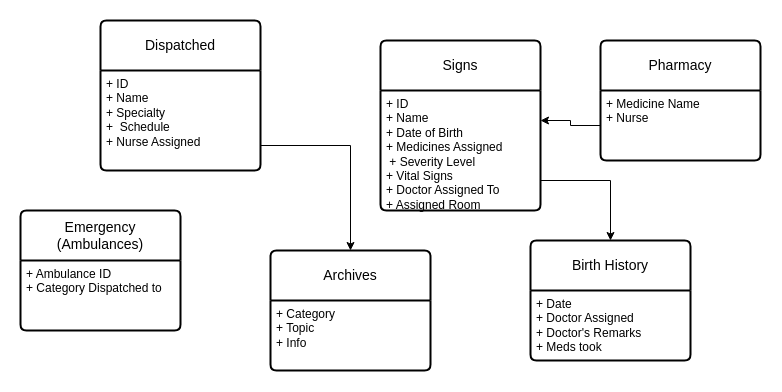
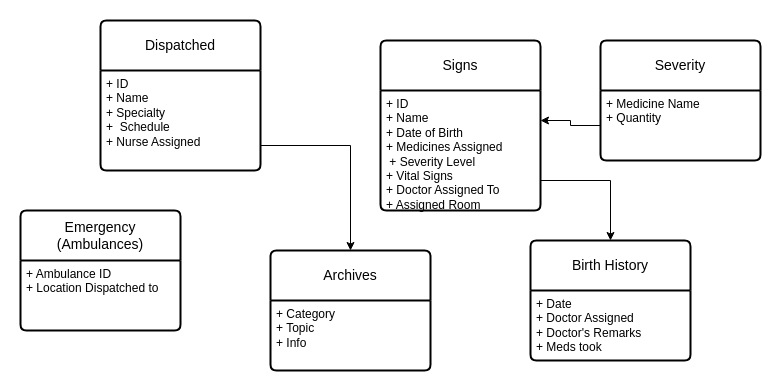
(681, 66) -> (681, 66)
(651, 112) -> (651, 112)
(101, 282) -> (99, 282)
